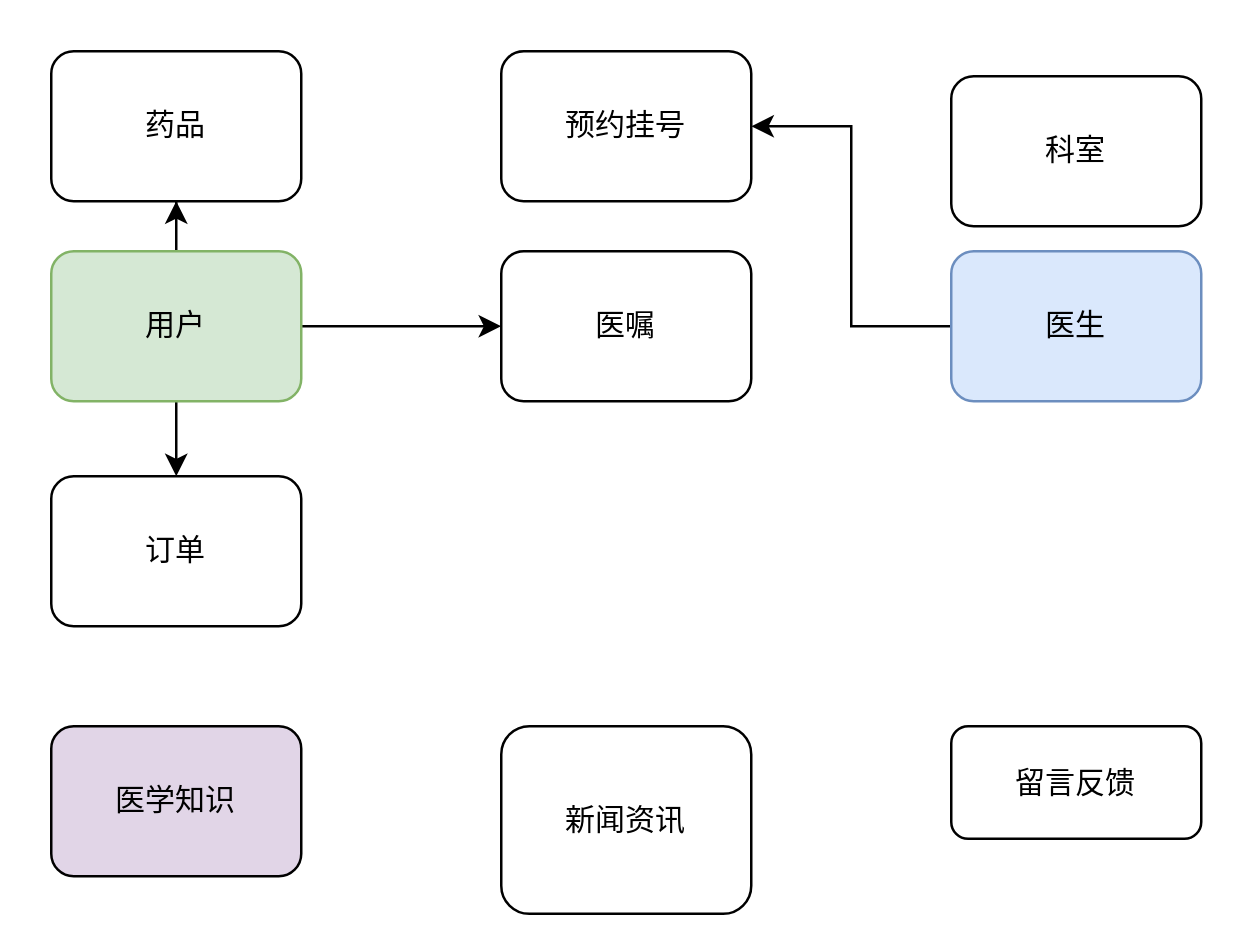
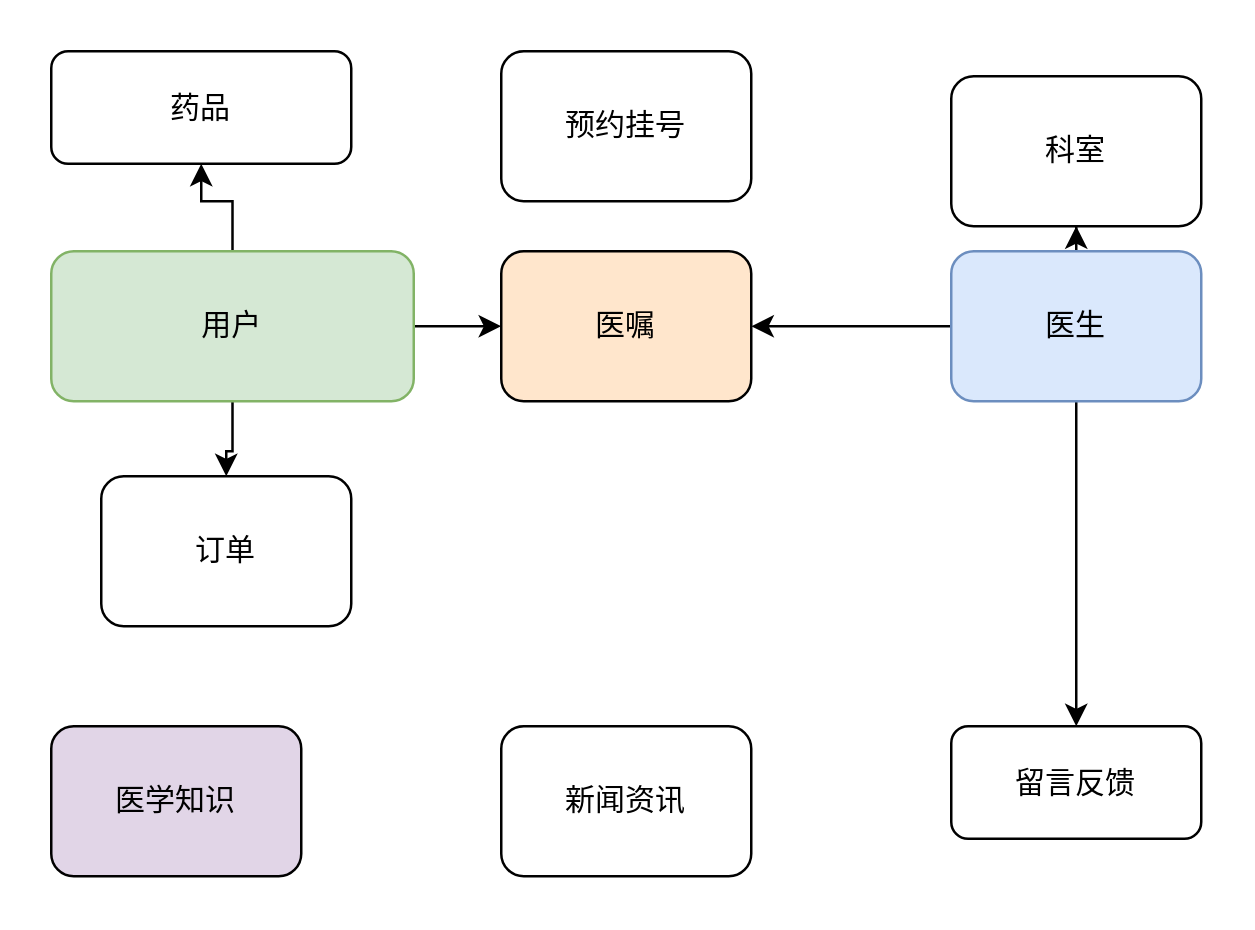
(176, 126) -> (201, 108)
(851, 182) -> (1076, 555)
none -> (1076, 239)
(176, 326) -> (233, 326)
(626, 326) -> (626, 326)
none -> (807, 326)
(176, 551) -> (226, 551)
(626, 820) -> (626, 801)
